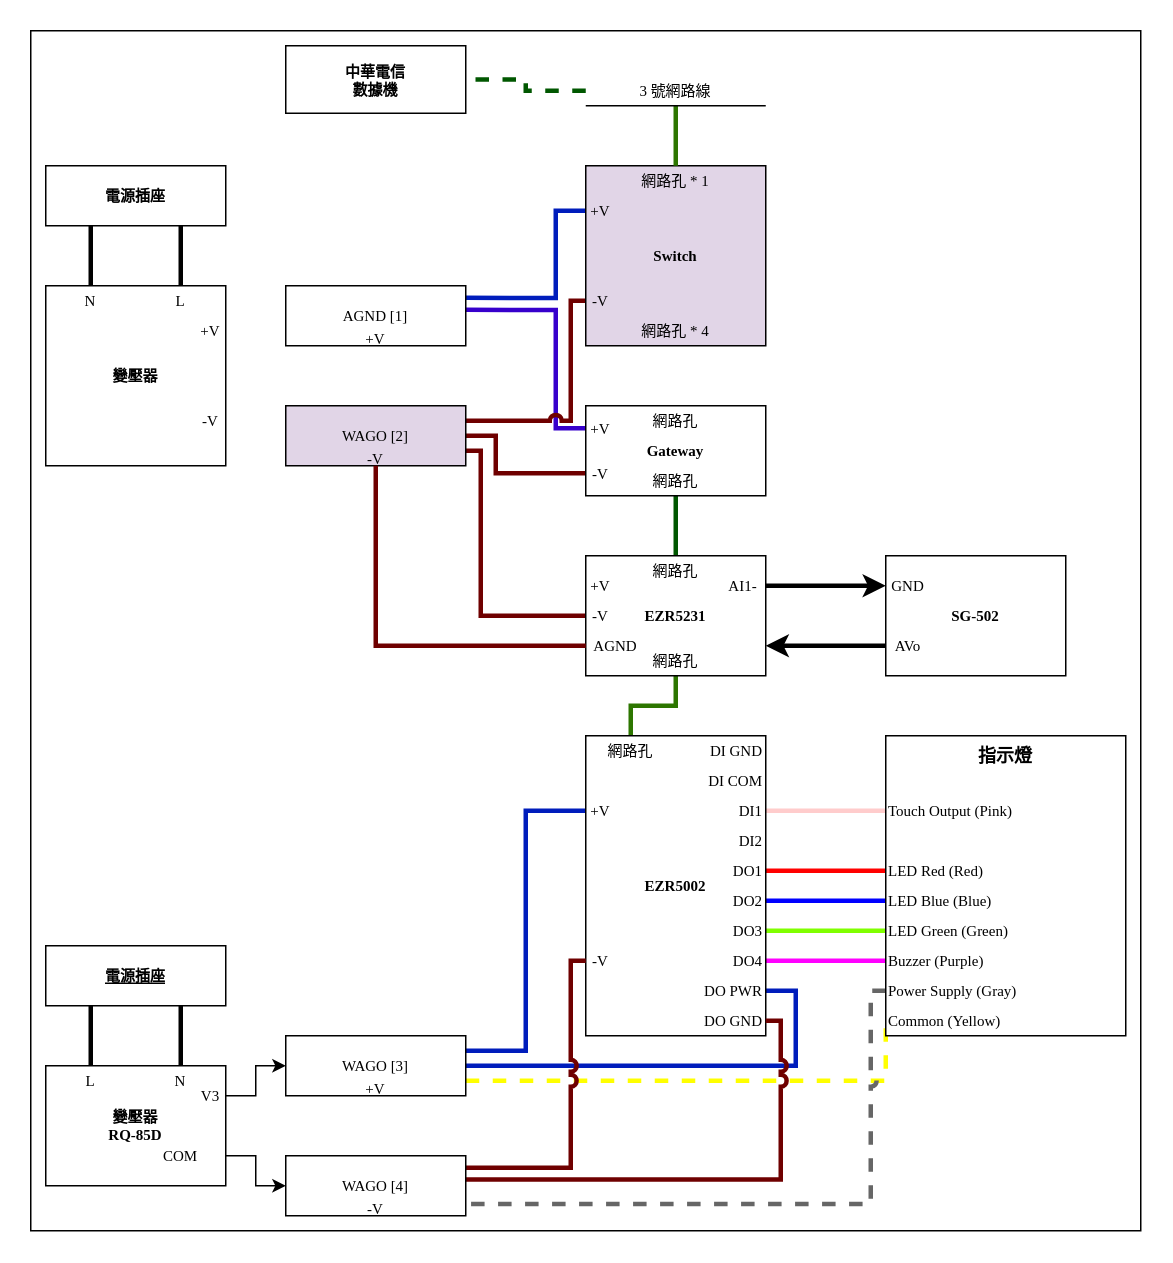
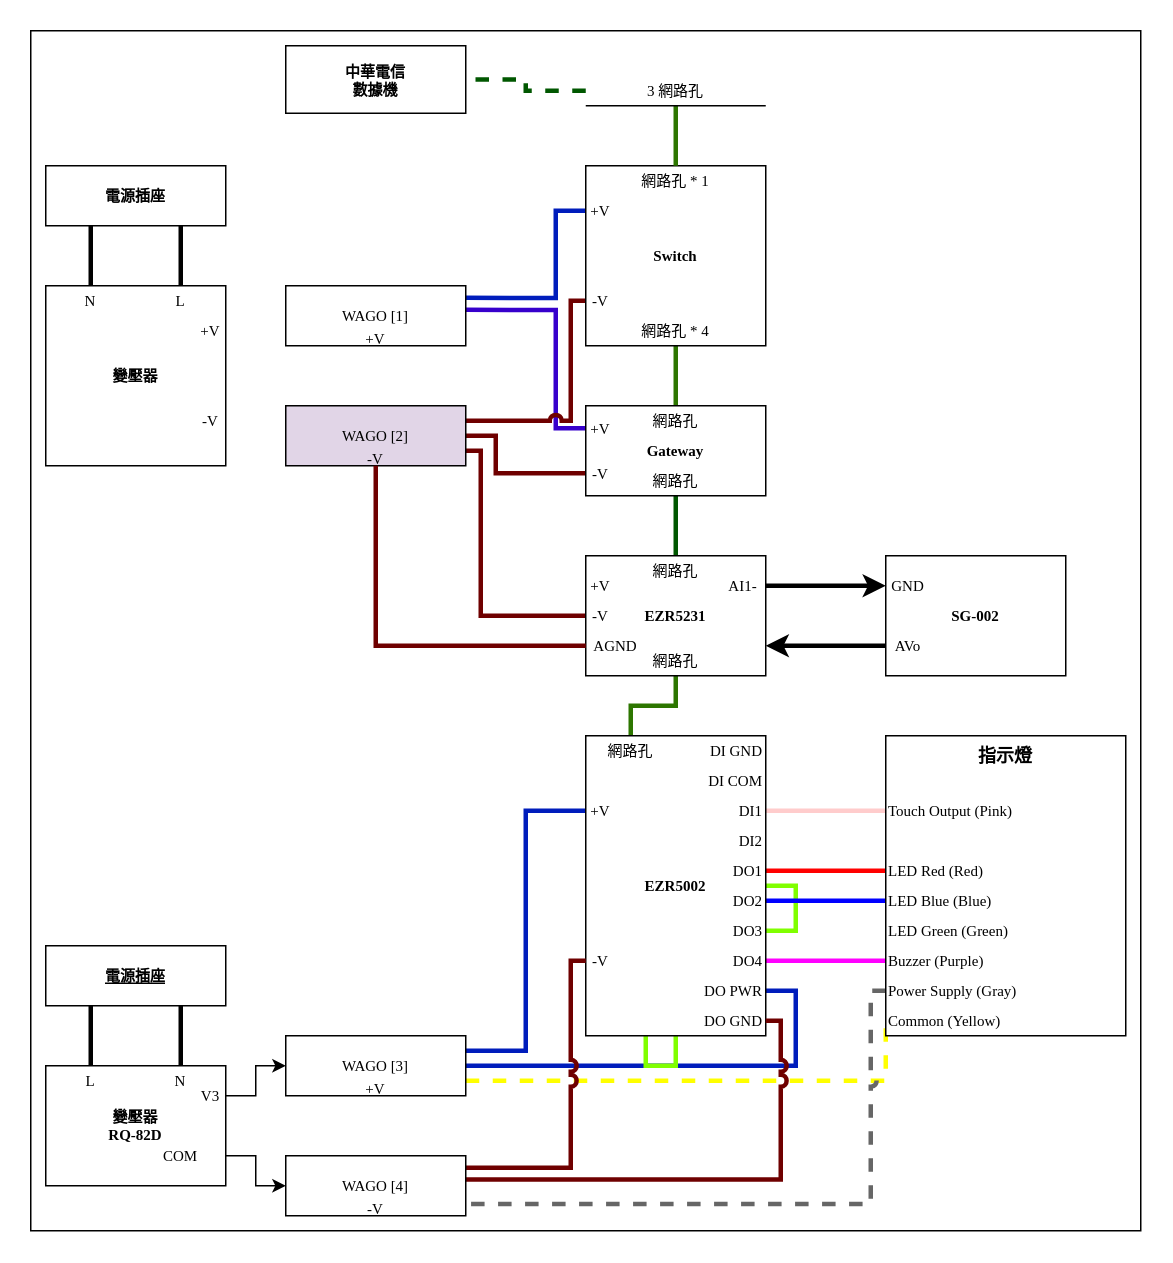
(676, 91) -> (676, 91)
(676, 256) -> (676, 256)
(376, 316) -> (376, 316)
none -> (676, 376)
(976, 616) -> (976, 616)
(841, 931) -> (796, 893)
(136, 1126) -> (136, 1126)
